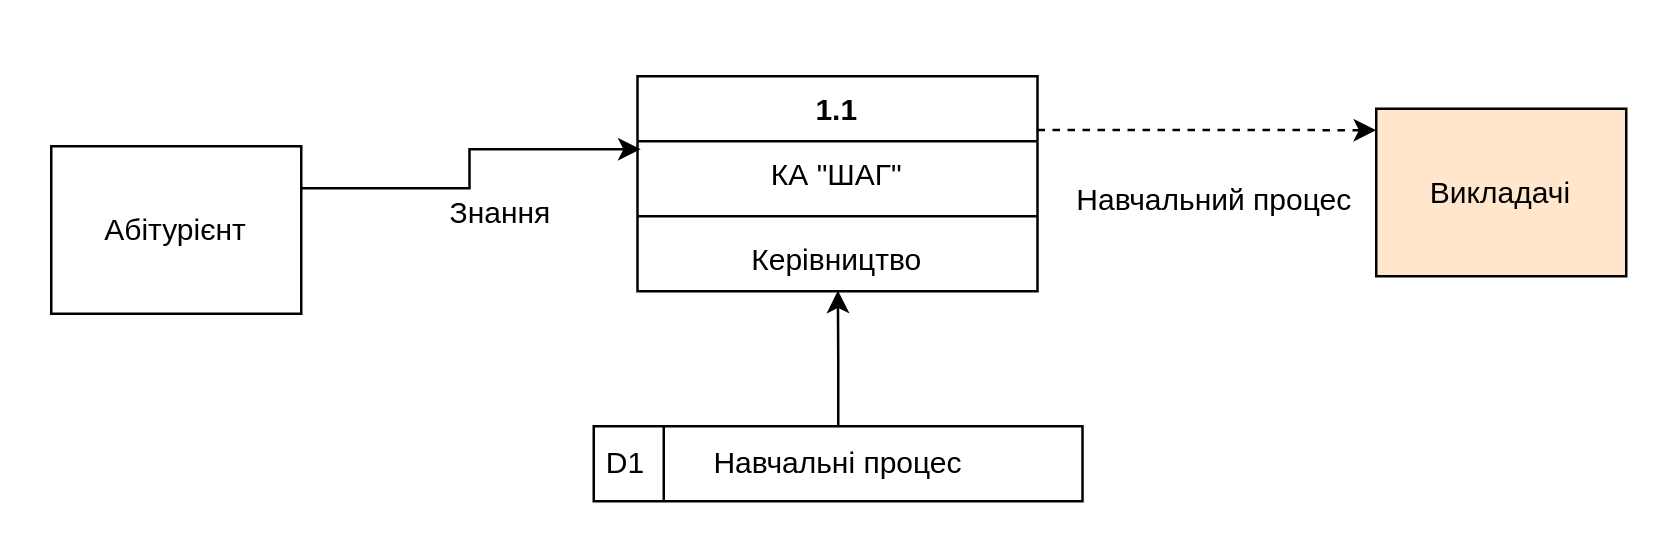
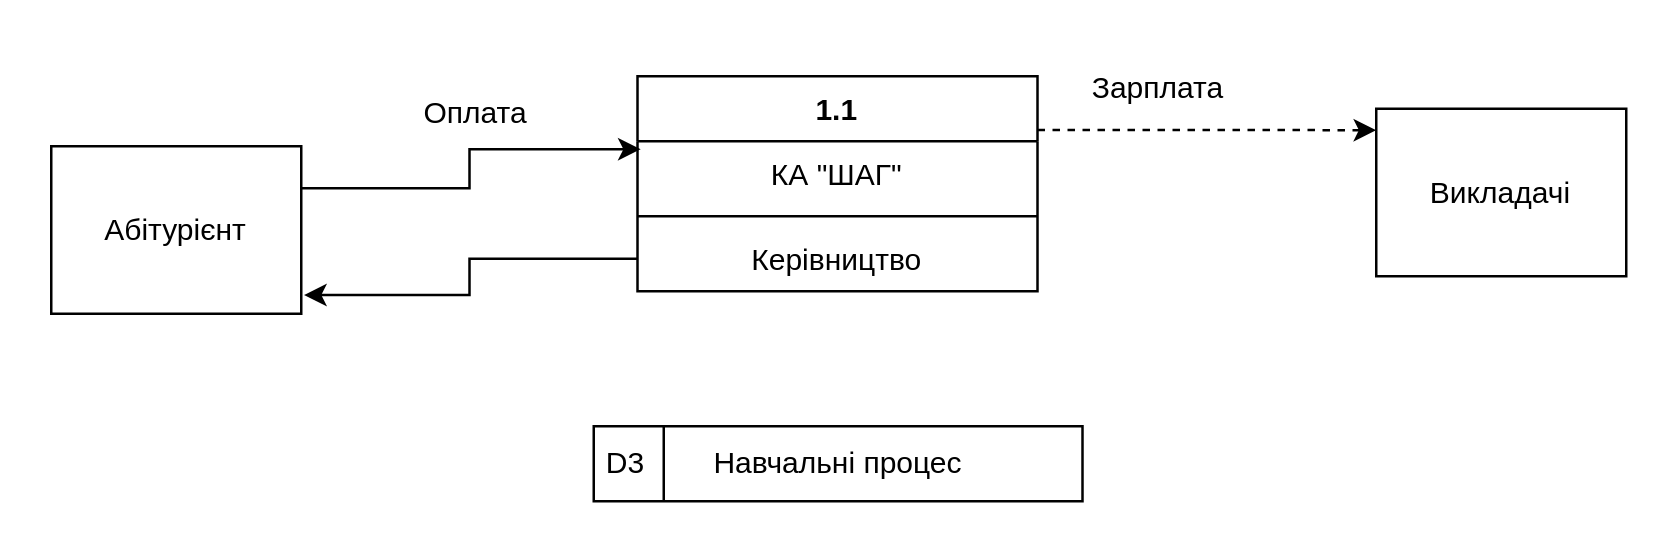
none -> (1158, 89)
none -> (476, 114)
(1501, 193) -> (1501, 193)
(1214, 201) -> none
(501, 214) -> none
none -> (470, 270)
(838, 367) -> none
(626, 464) -> (626, 464)
